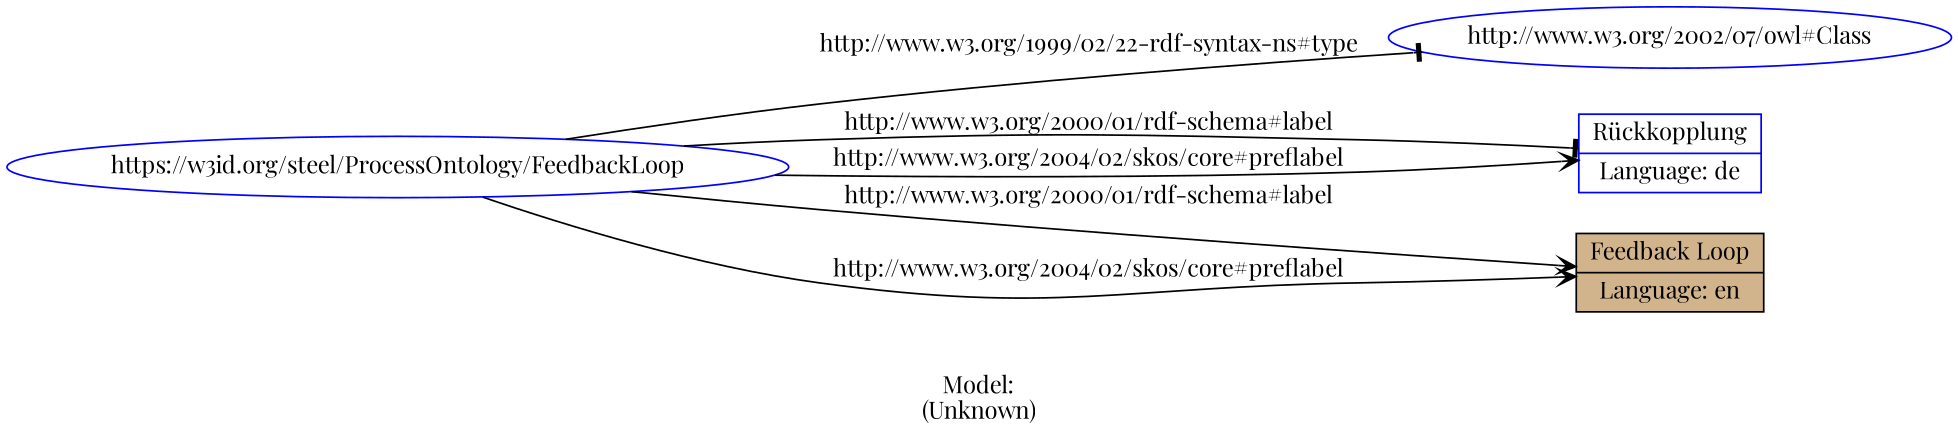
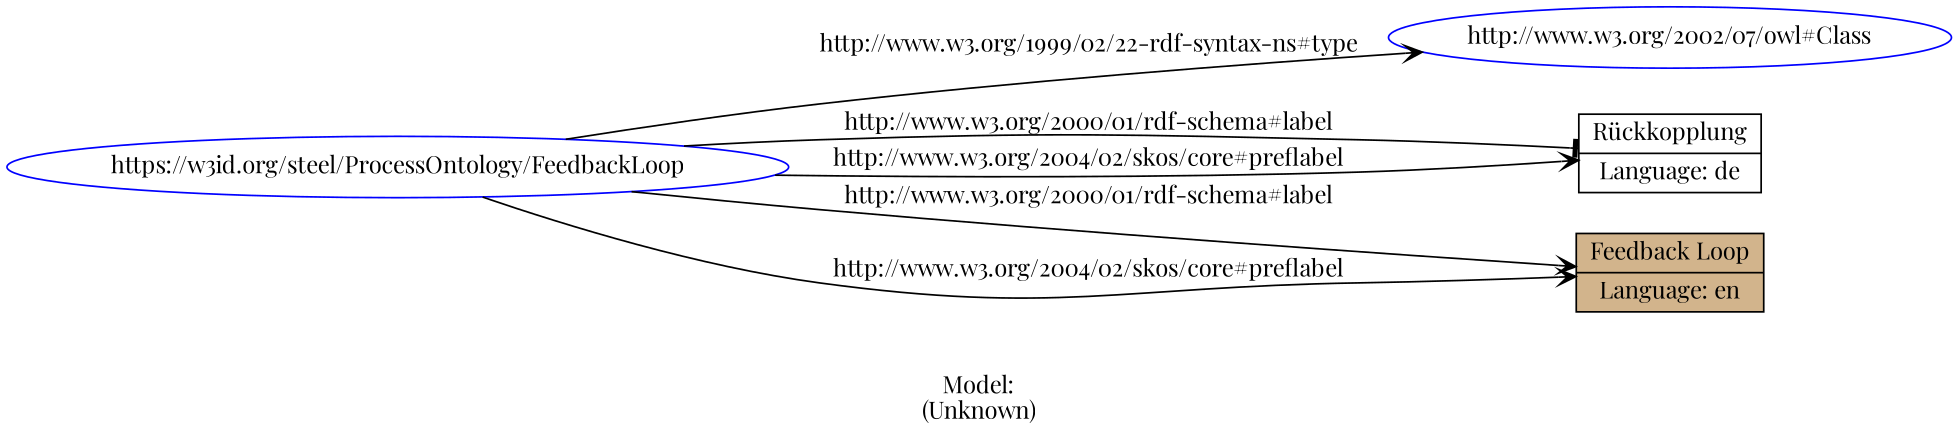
(988, 86) -> (984, 87)
(1670, 153) -> (1670, 153)
